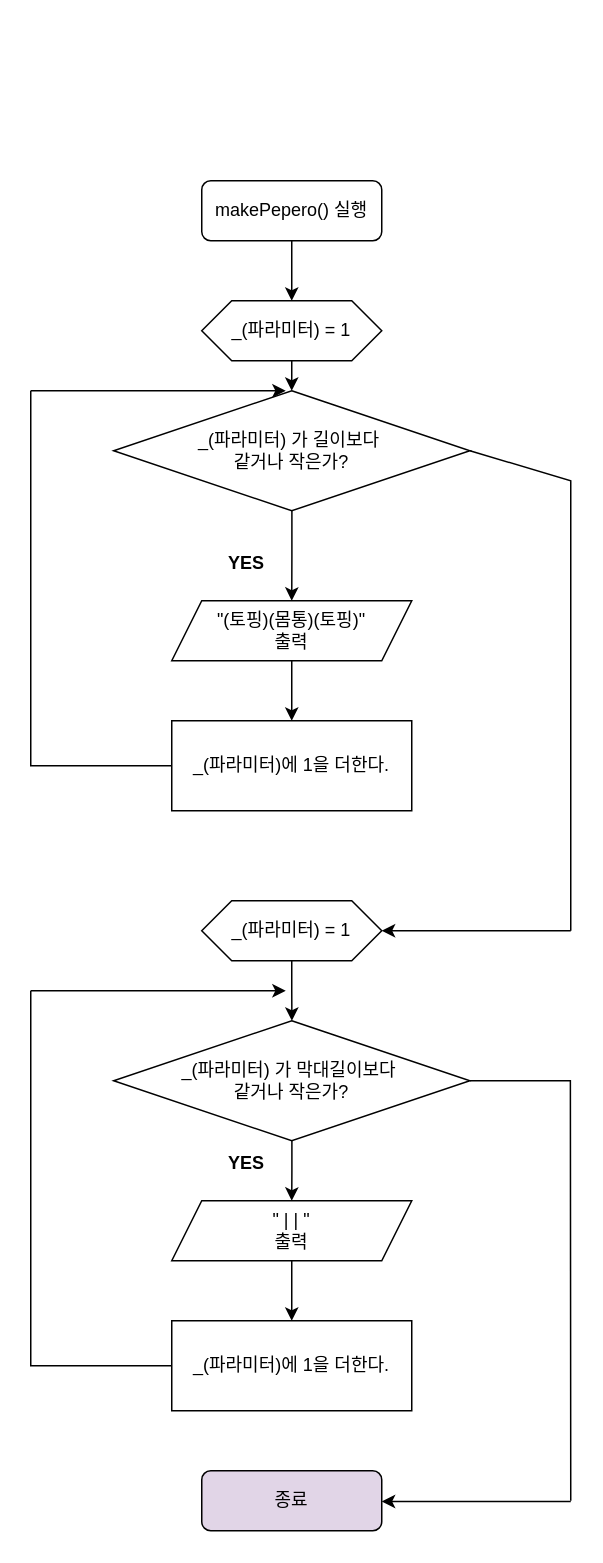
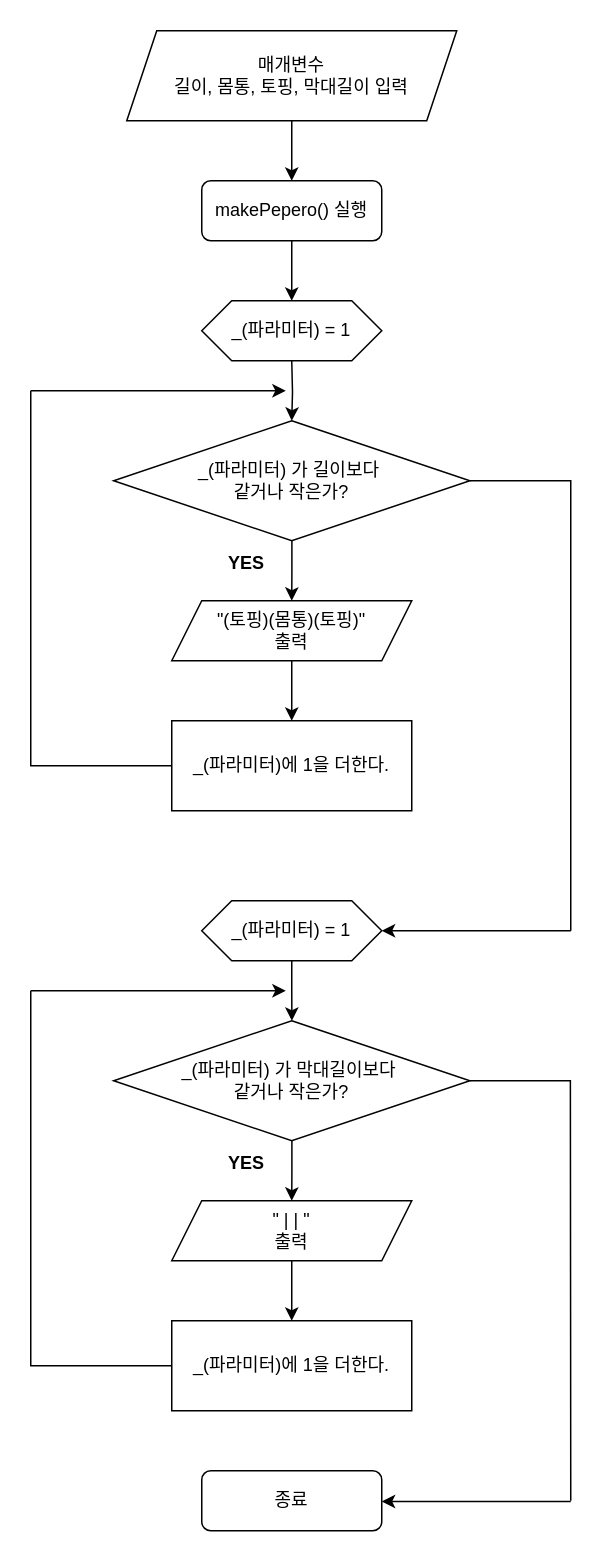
none -> (292, 76)
none -> (292, 146)
(292, 451) -> (292, 481)
(292, 1501) -> (292, 1501)
